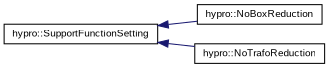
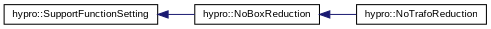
(181, 45) -> (343, 14)
